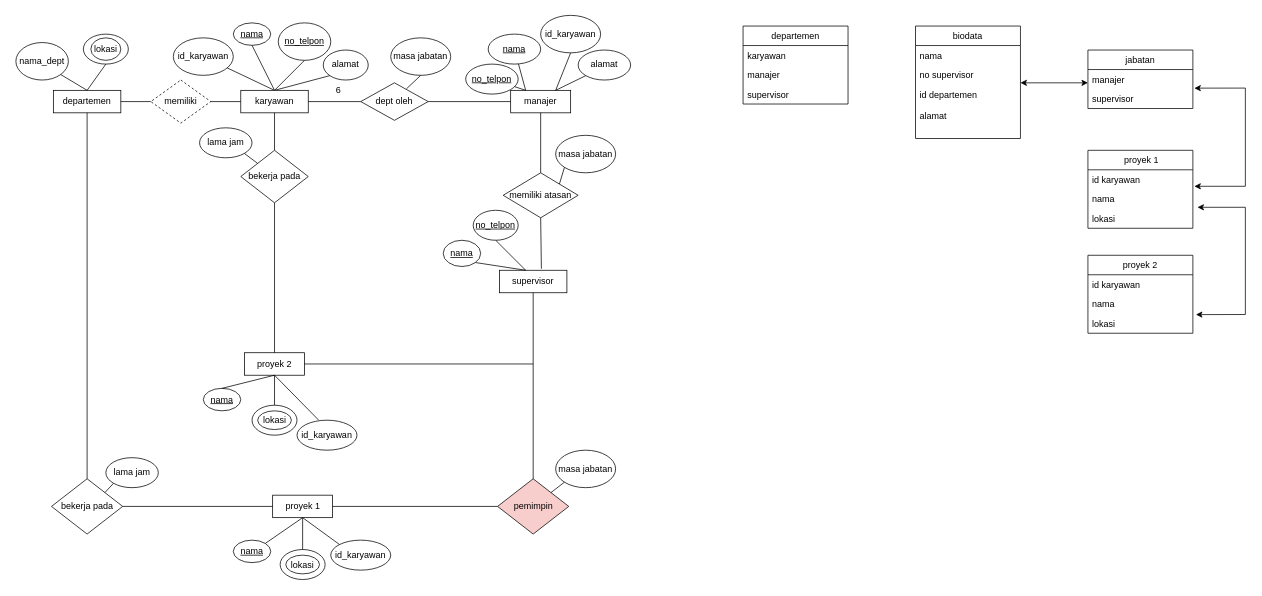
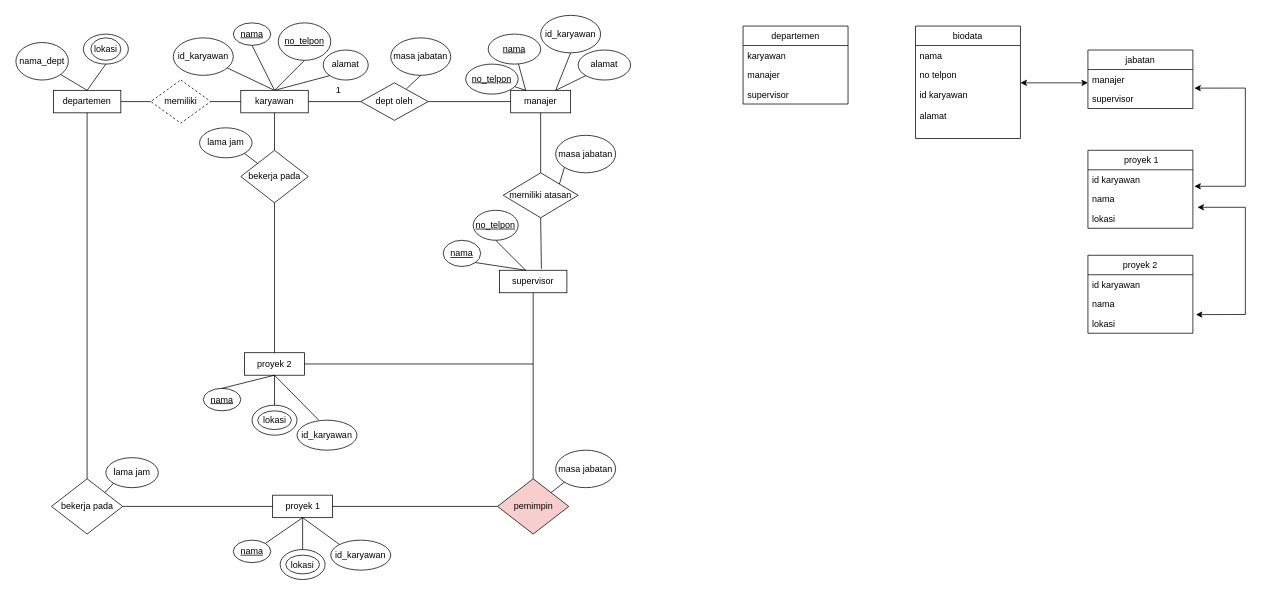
(950, 75) -> (940, 75)
(338, 90) -> (338, 90)
(950, 95) -> (945, 95)
